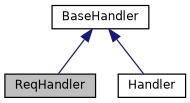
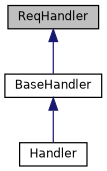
(71, 57) -> (53, 58)
